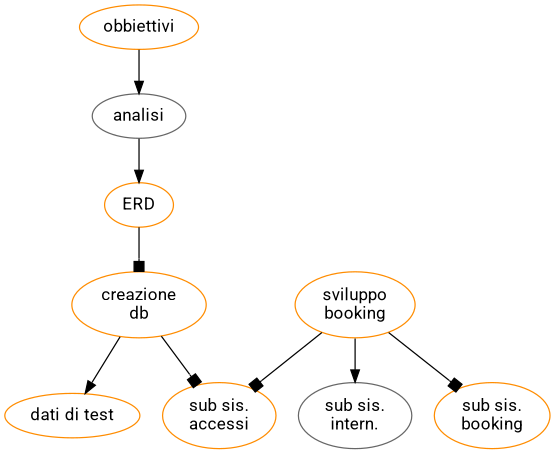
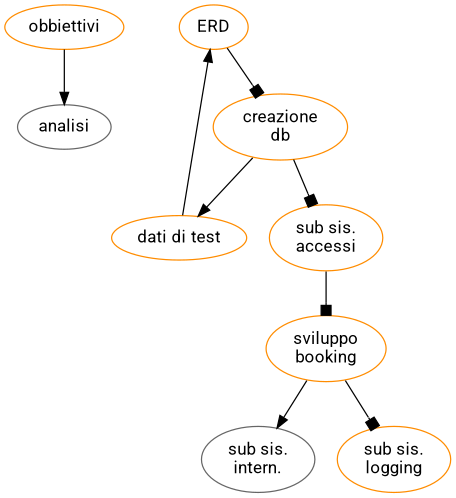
(139, 154) -> (195, 139)
(292, 356) -> (326, 287)
(492, 416) -> (394, 459)
